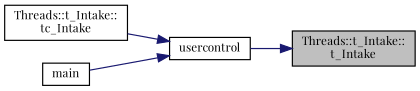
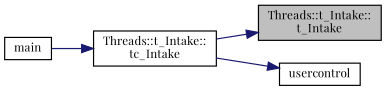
(265, 49) -> (232, 37)
(124, 64) -> (67, 49)
